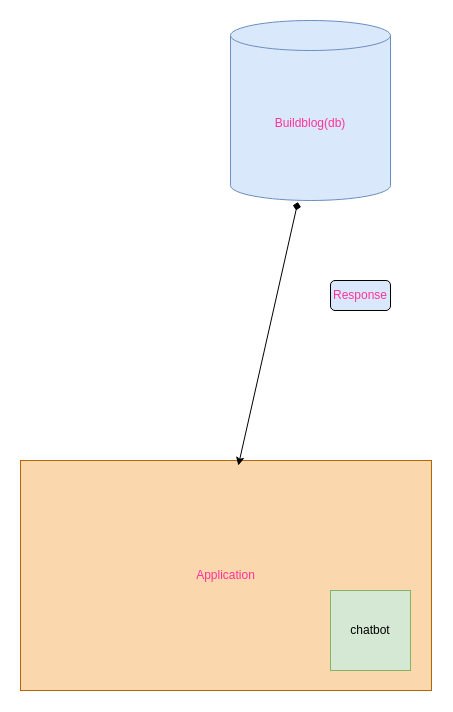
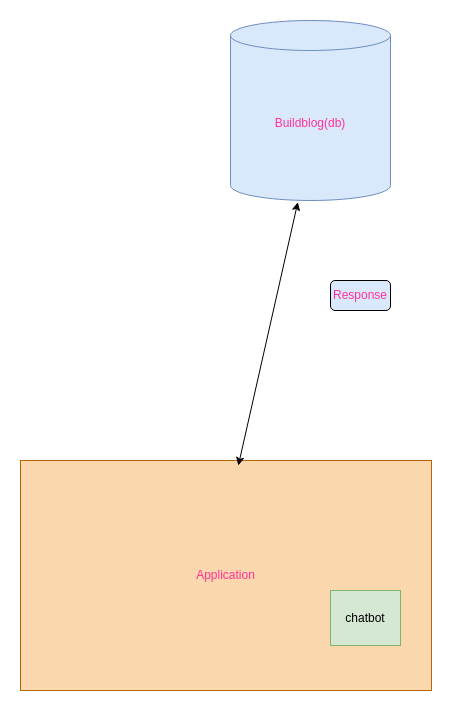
(296, 211) -> (296, 210)
(371, 631) -> (366, 618)
